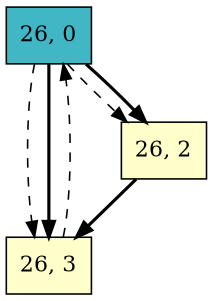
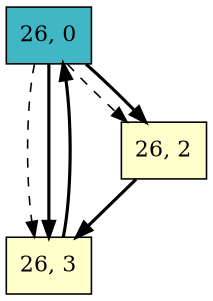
(70, 159) -> (70, 159)
